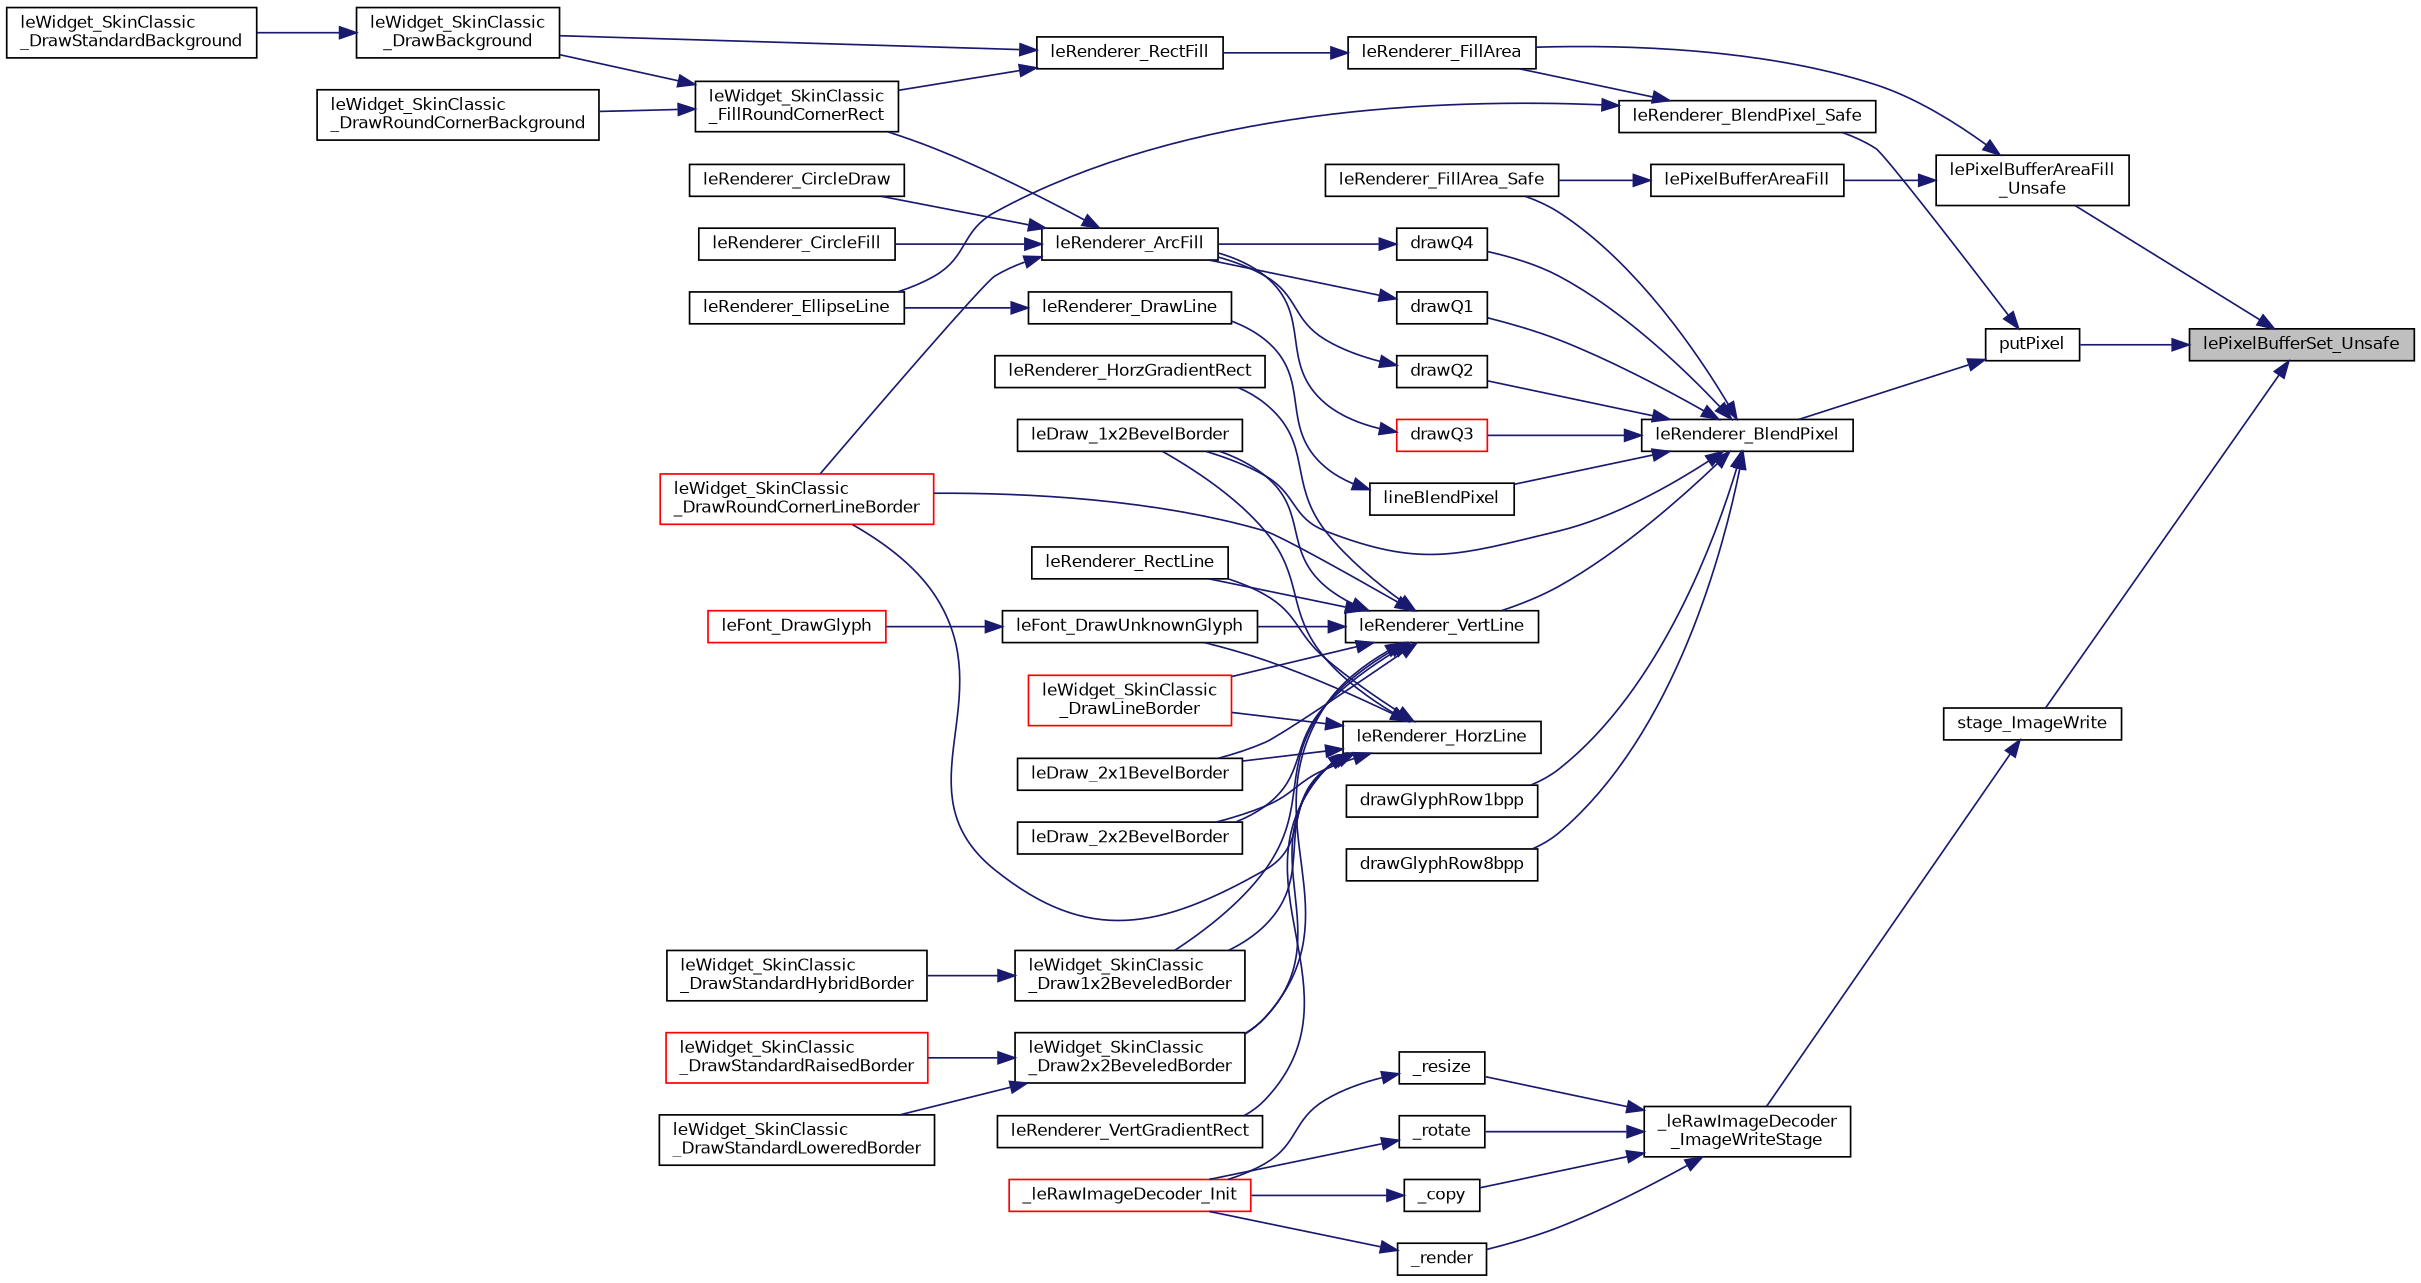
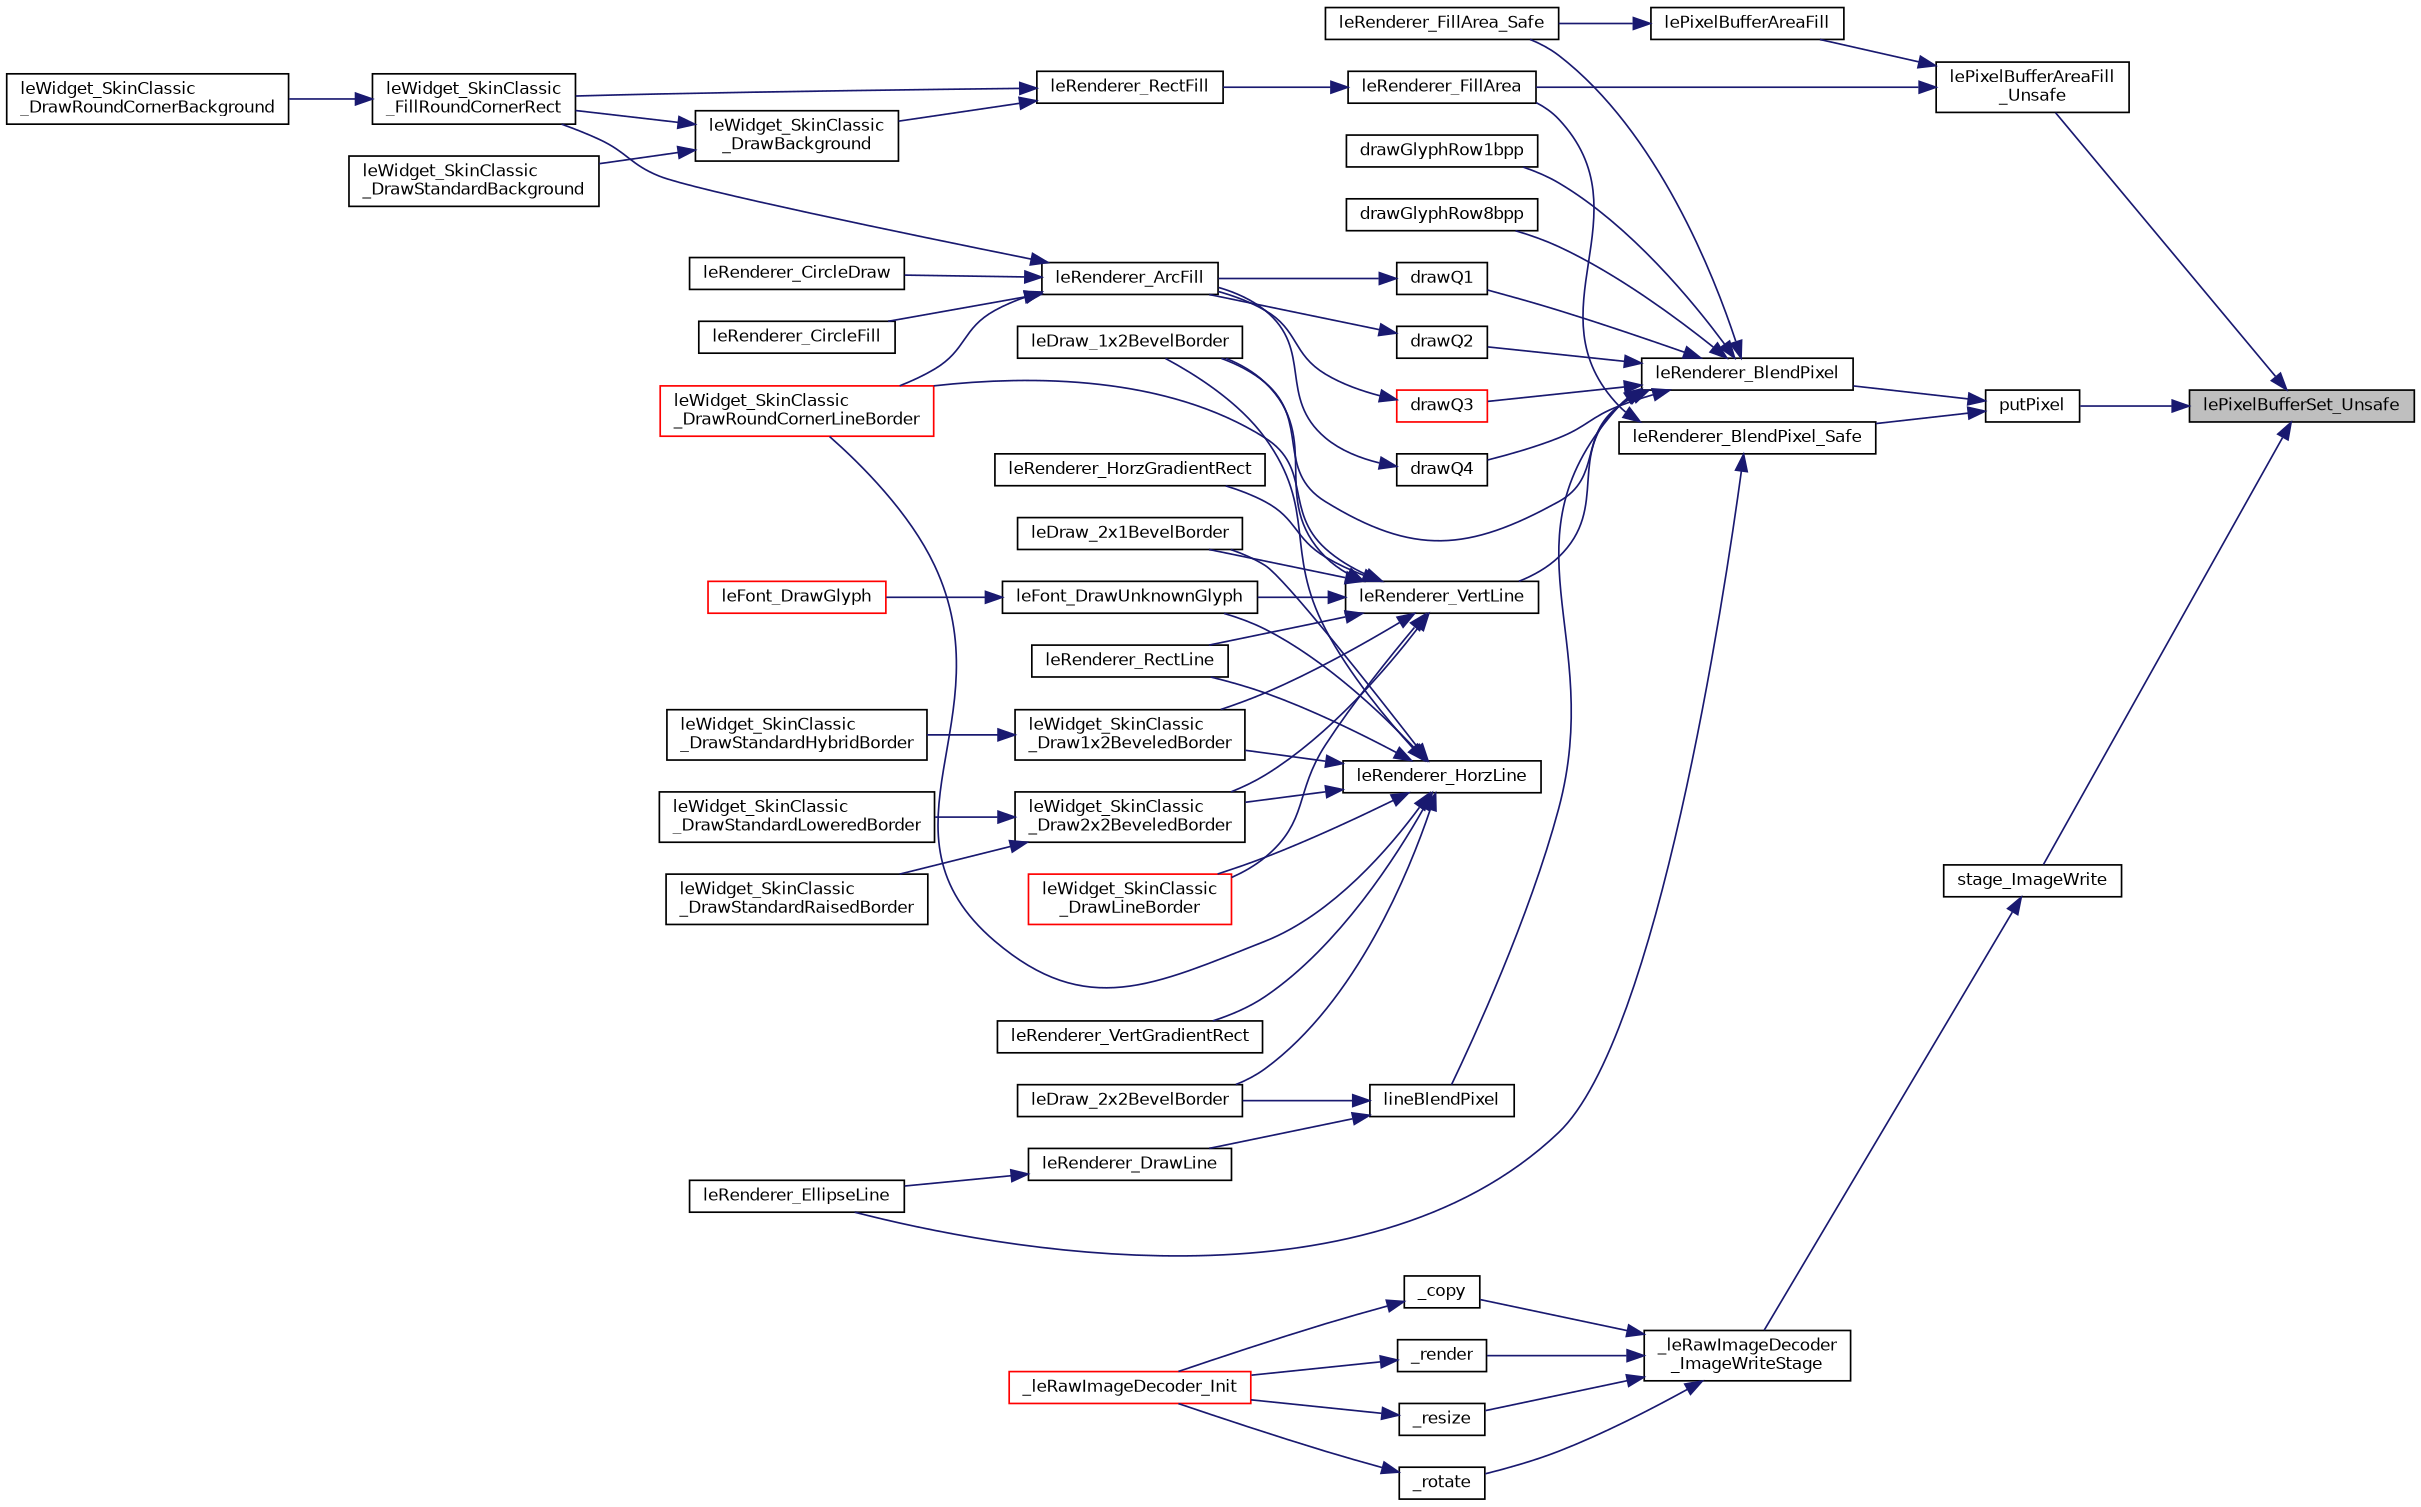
(619, 68) -> (627, 116)
(1307, 732) -> (1298, 1101)
(797, 1058) -> (797, 899)
